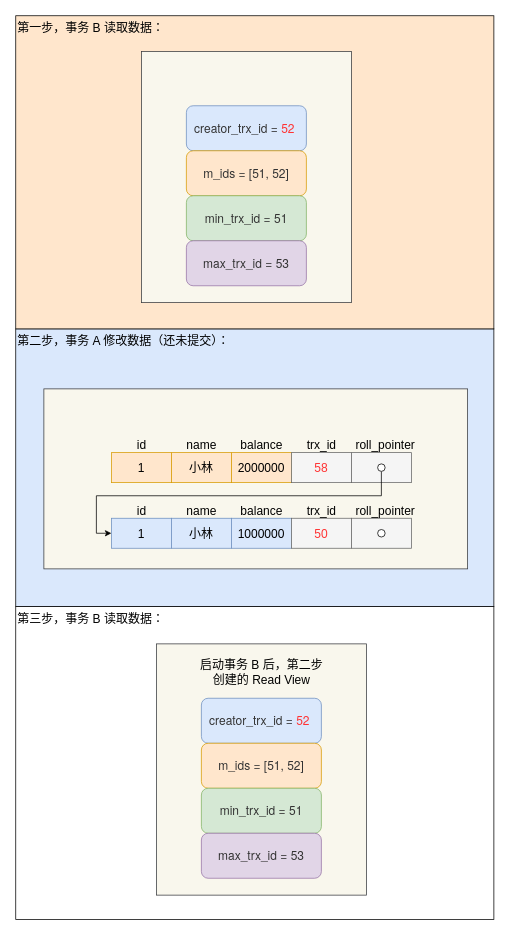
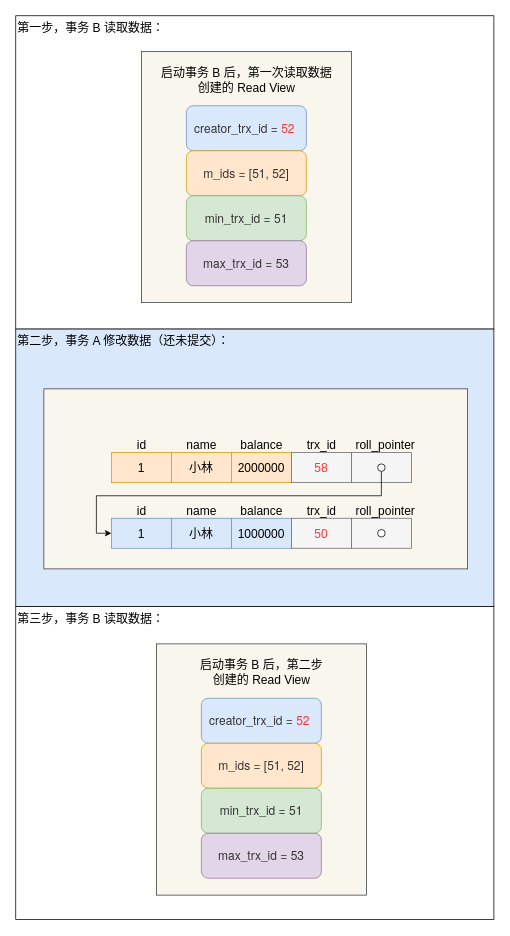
(91, 29) -> (91, 29)
none -> (246, 80)
